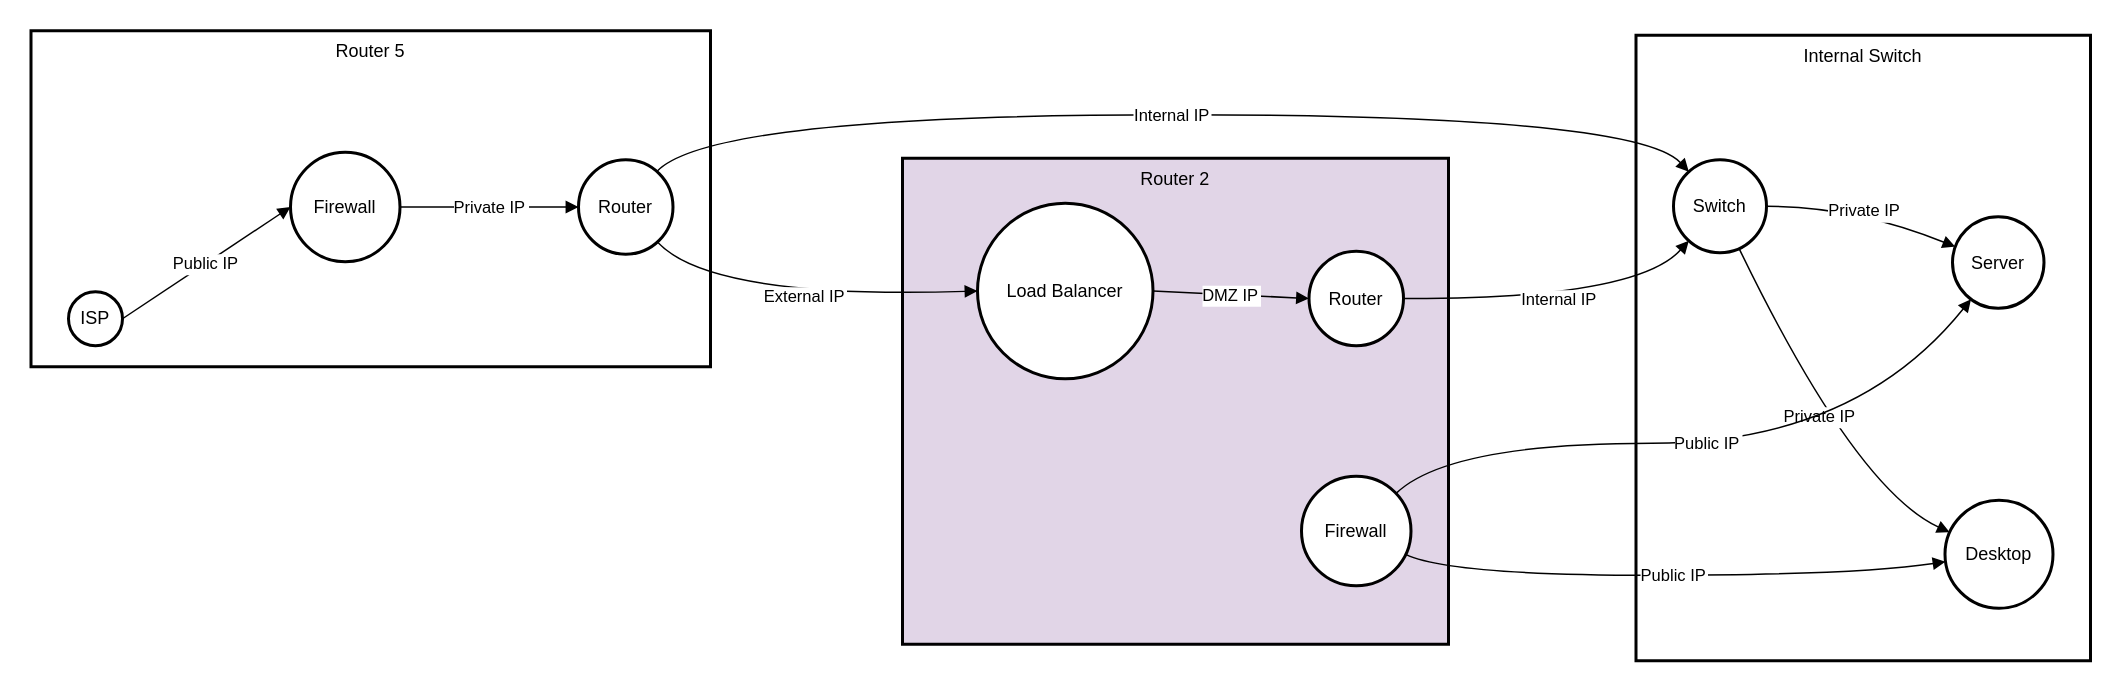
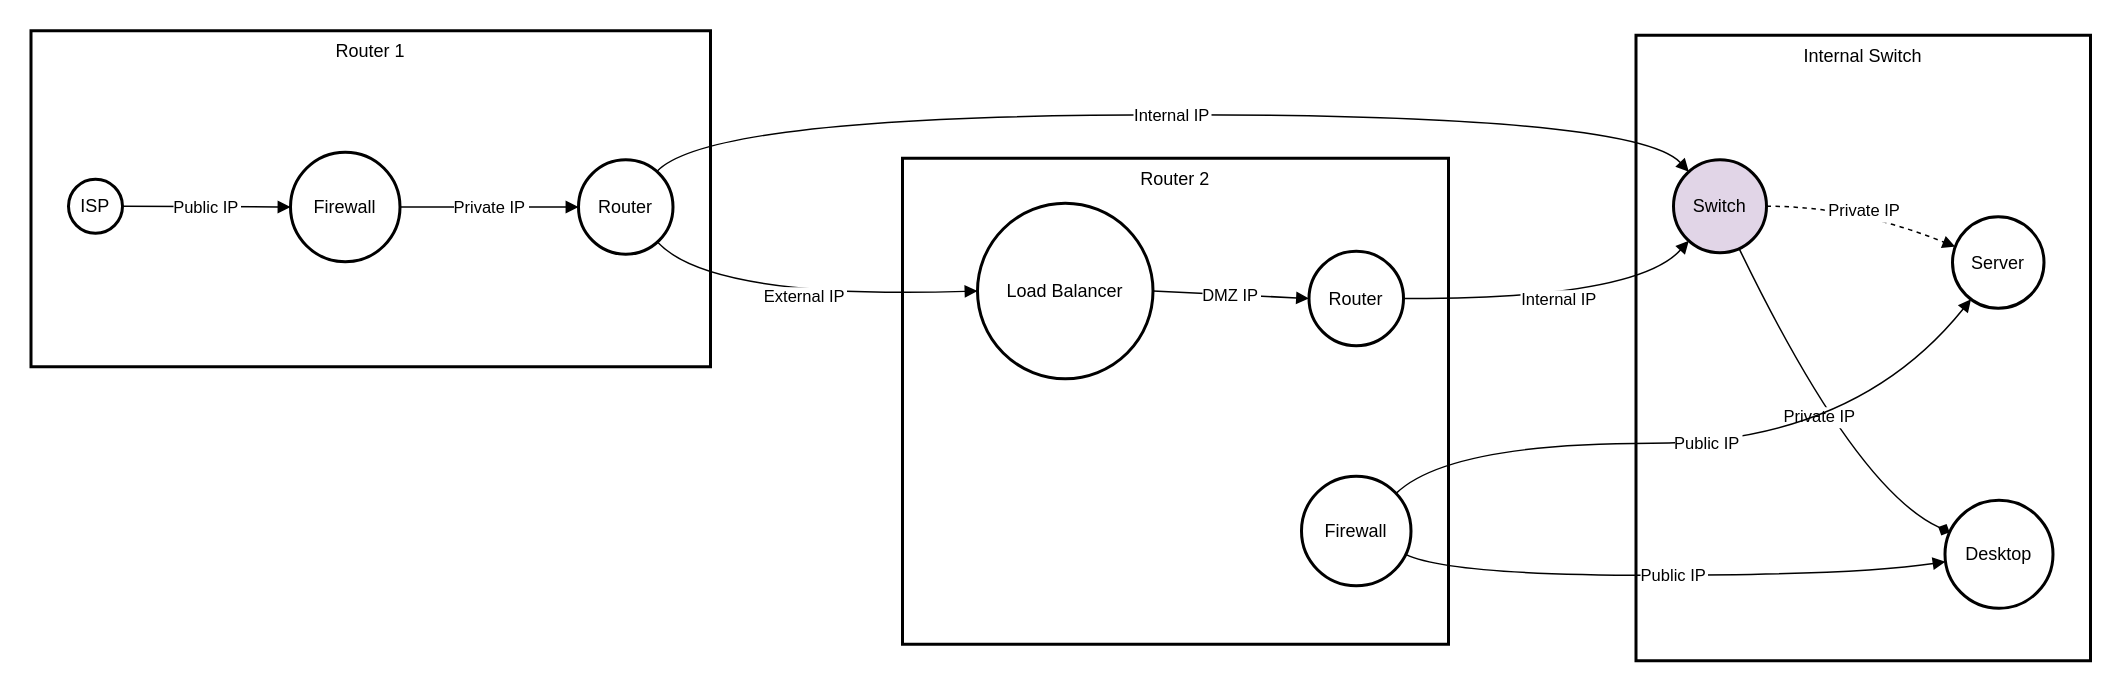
(371, 52) -> (371, 52)
(1720, 206) -> (1720, 206)
(1914, 231) -> (1914, 231)
(95, 319) -> (95, 206)
(1175, 401) -> (1175, 401)
(1937, 526) -> (1937, 526)
